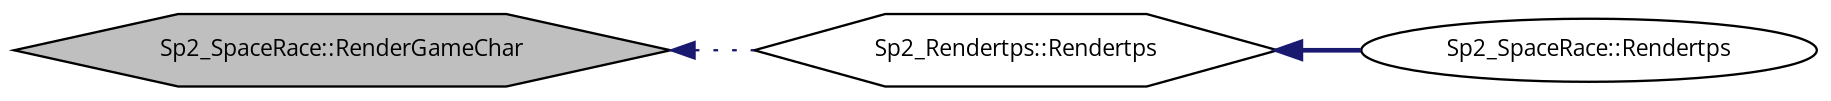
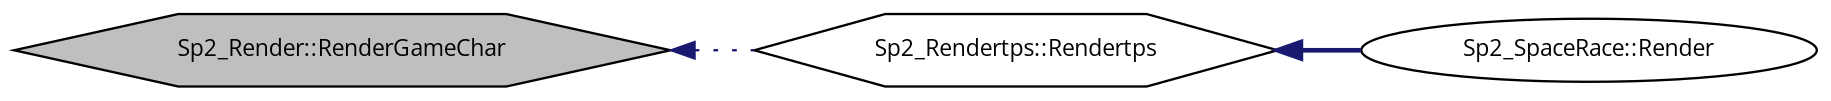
(342, 50) -> (342, 50)
(1589, 50) -> (1589, 50)
